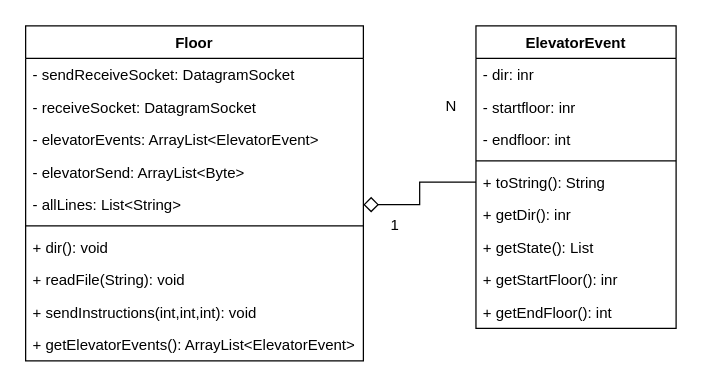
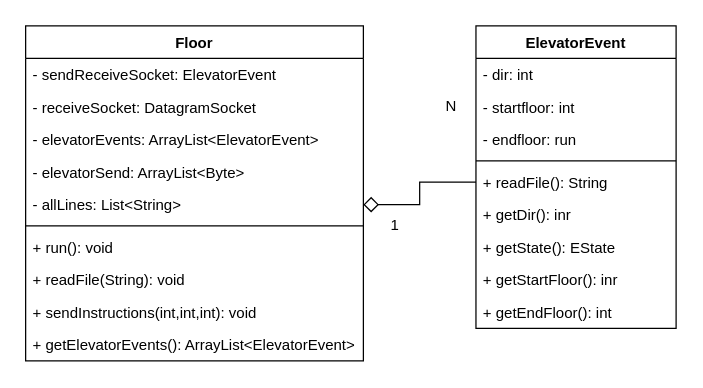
(172, 75) -> (166, 75)
(515, 75) -> (515, 75)
(544, 108) -> (544, 108)
(536, 140) -> (538, 140)
(557, 183) -> (555, 183)
(77, 248) -> (79, 248)
(550, 248) -> (561, 248)
